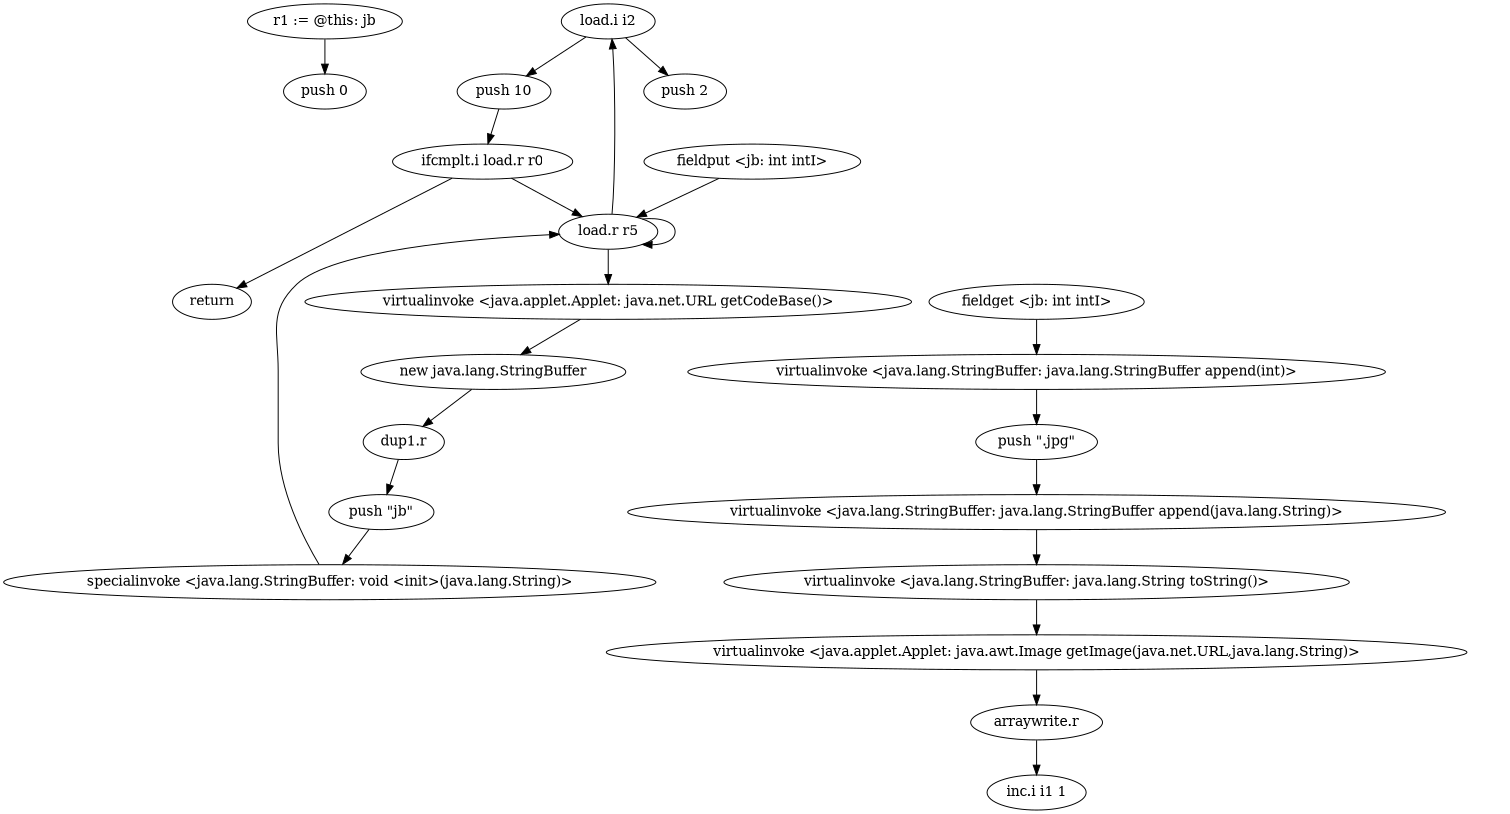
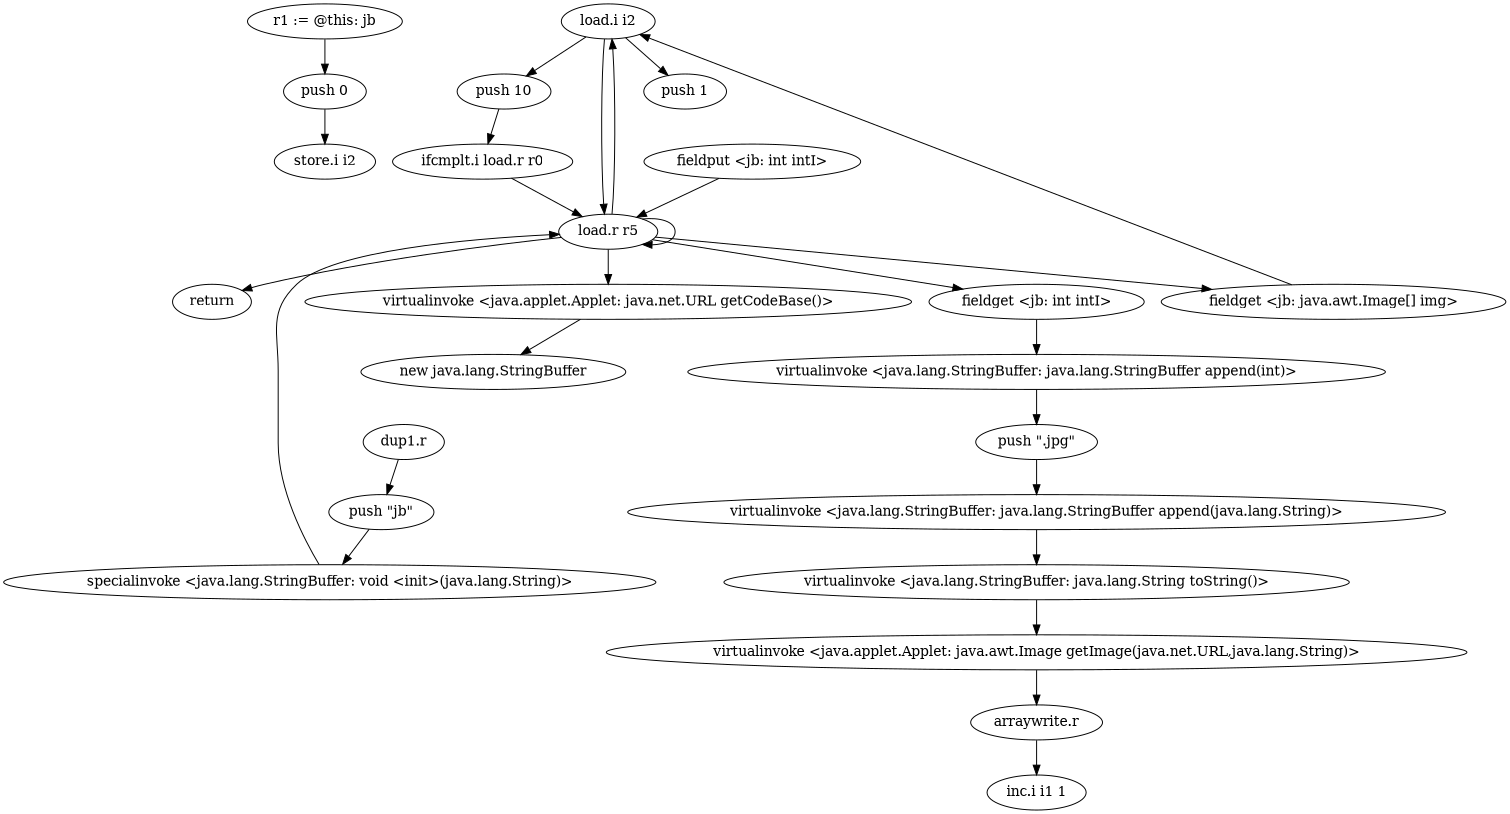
(685, 92) -> (685, 92)
none -> (602, 122)
none -> (325, 162)
(349, 231) -> (406, 258)
none -> (803, 264)
none -> (1334, 302)
(451, 405) -> none
